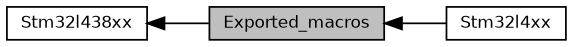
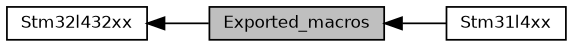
(77, 23) -> (77, 23)
(506, 23) -> (506, 23)
